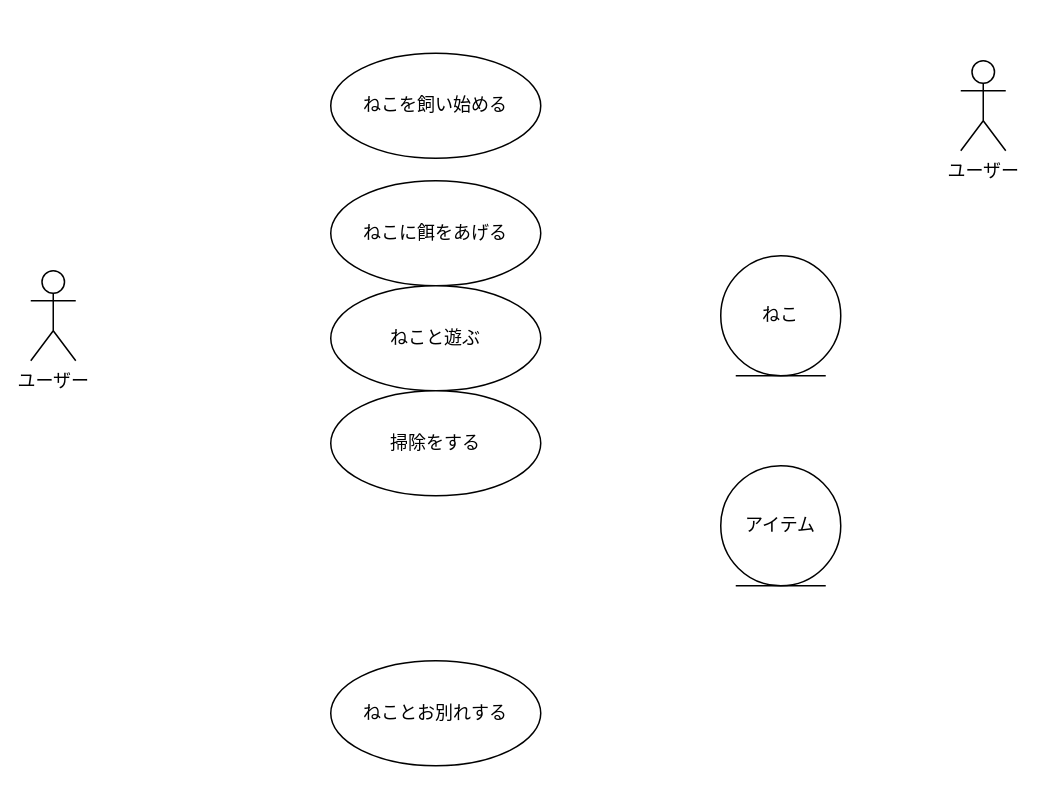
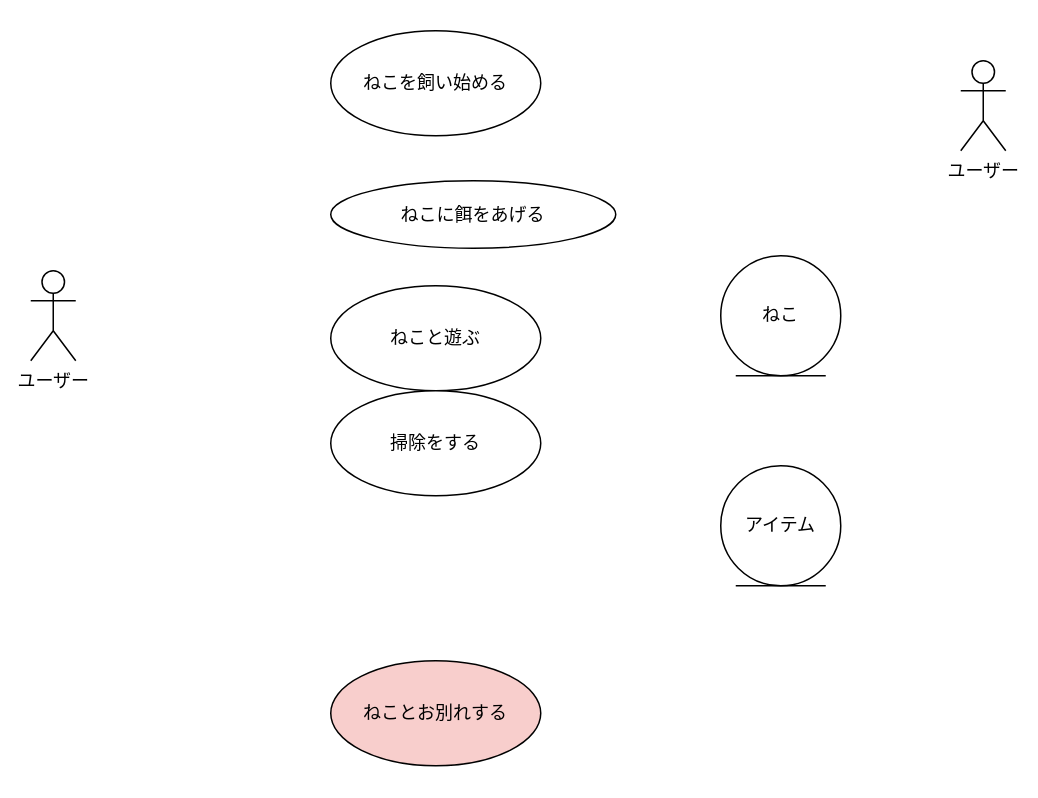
(436, 106) -> (436, 83)
(436, 233) -> (473, 215)
(436, 713) -> (436, 713)
